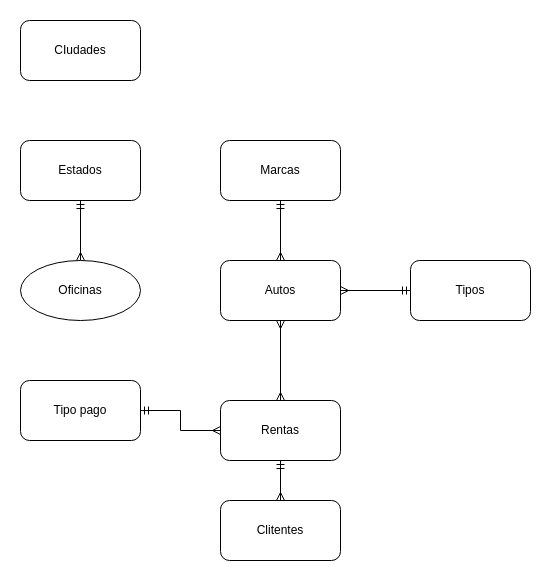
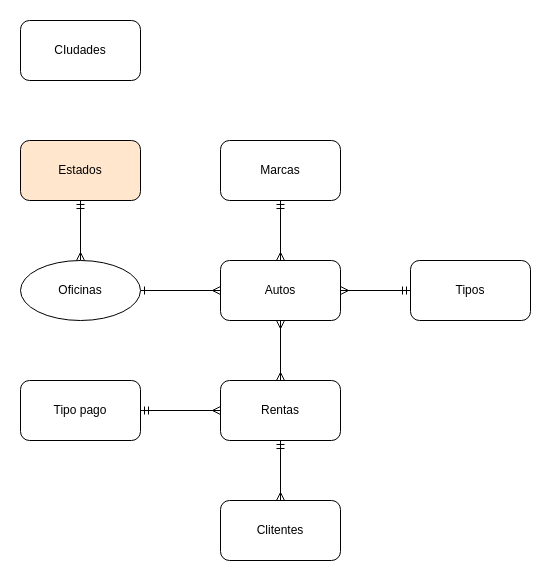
(81, 171) -> (81, 171)
none -> (181, 291)
(281, 431) -> (281, 411)
